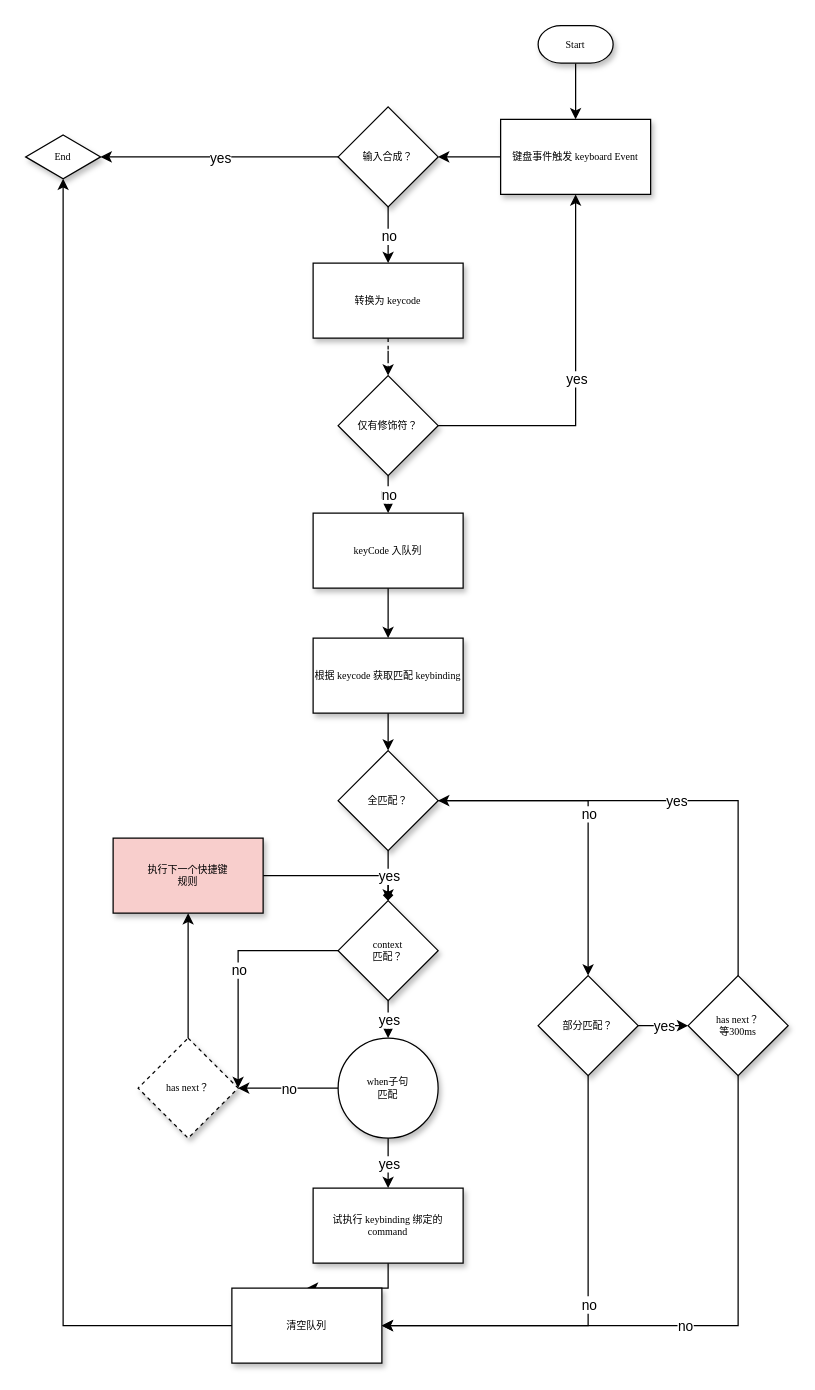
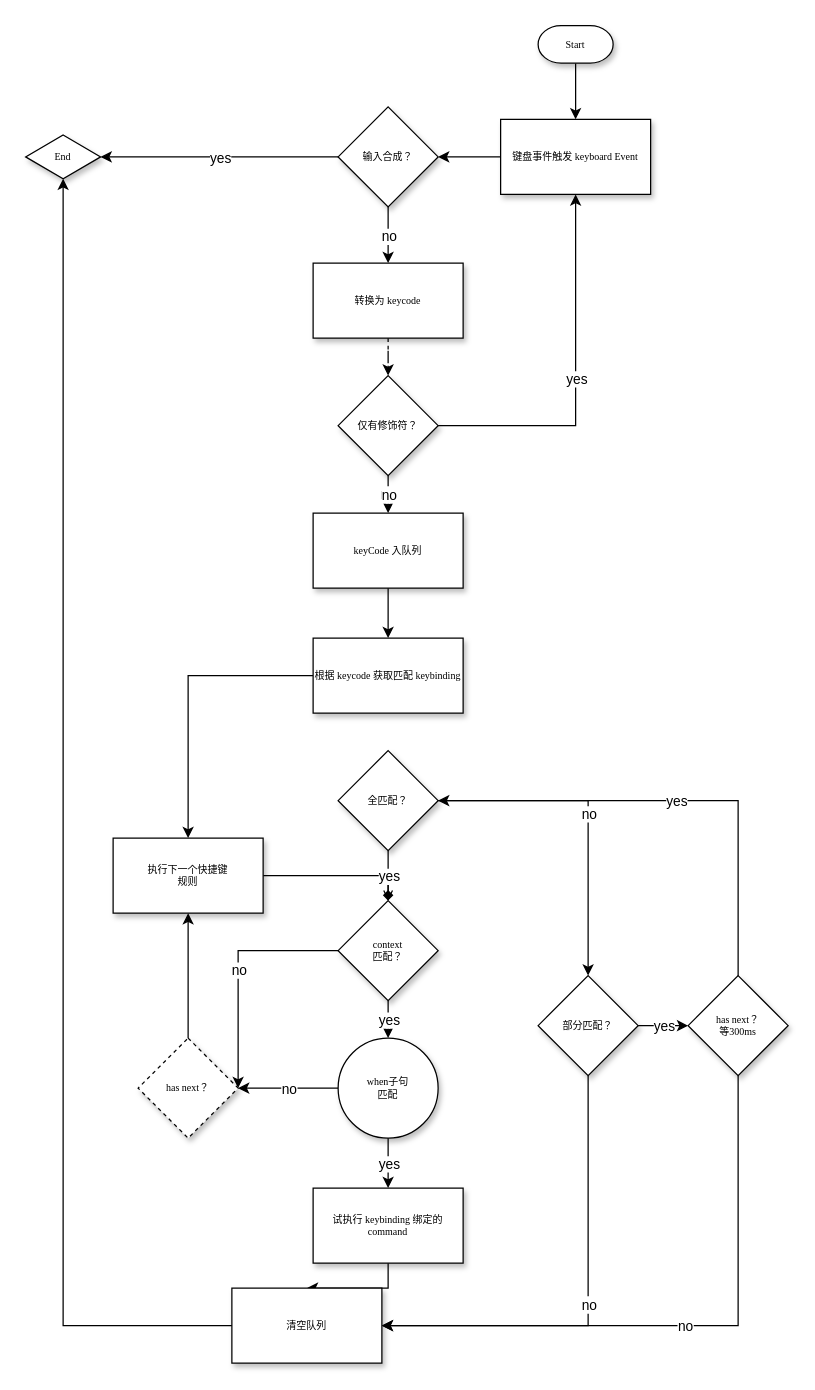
(388, 736) -> (188, 690)
(188, 876) -> (188, 876)
(388, 892) -> (388, 892)
